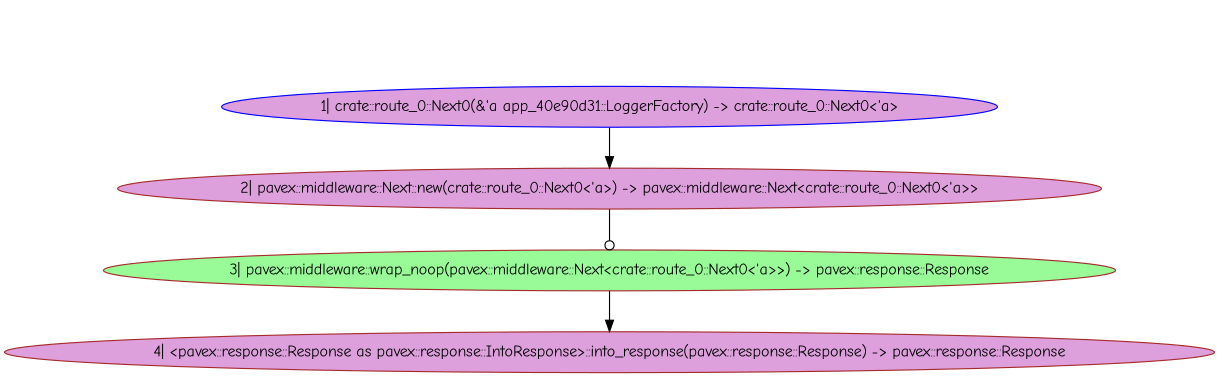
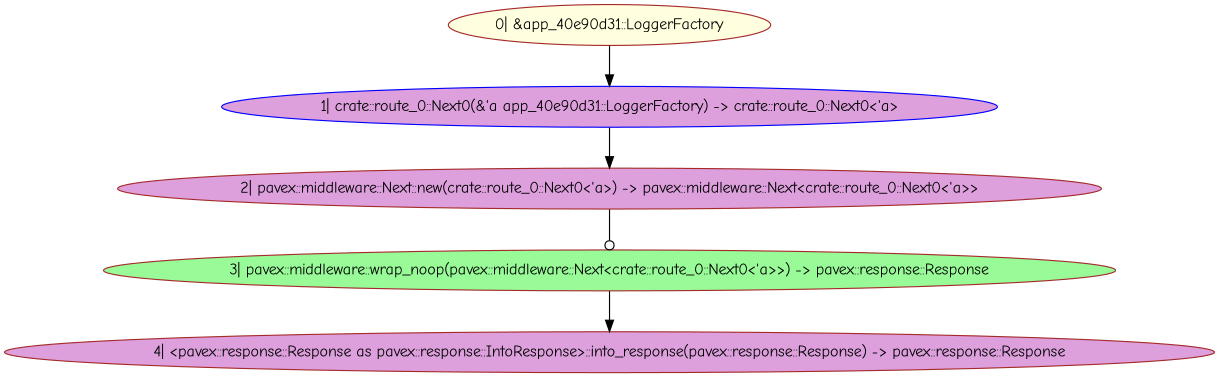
none -> (610, 25)
